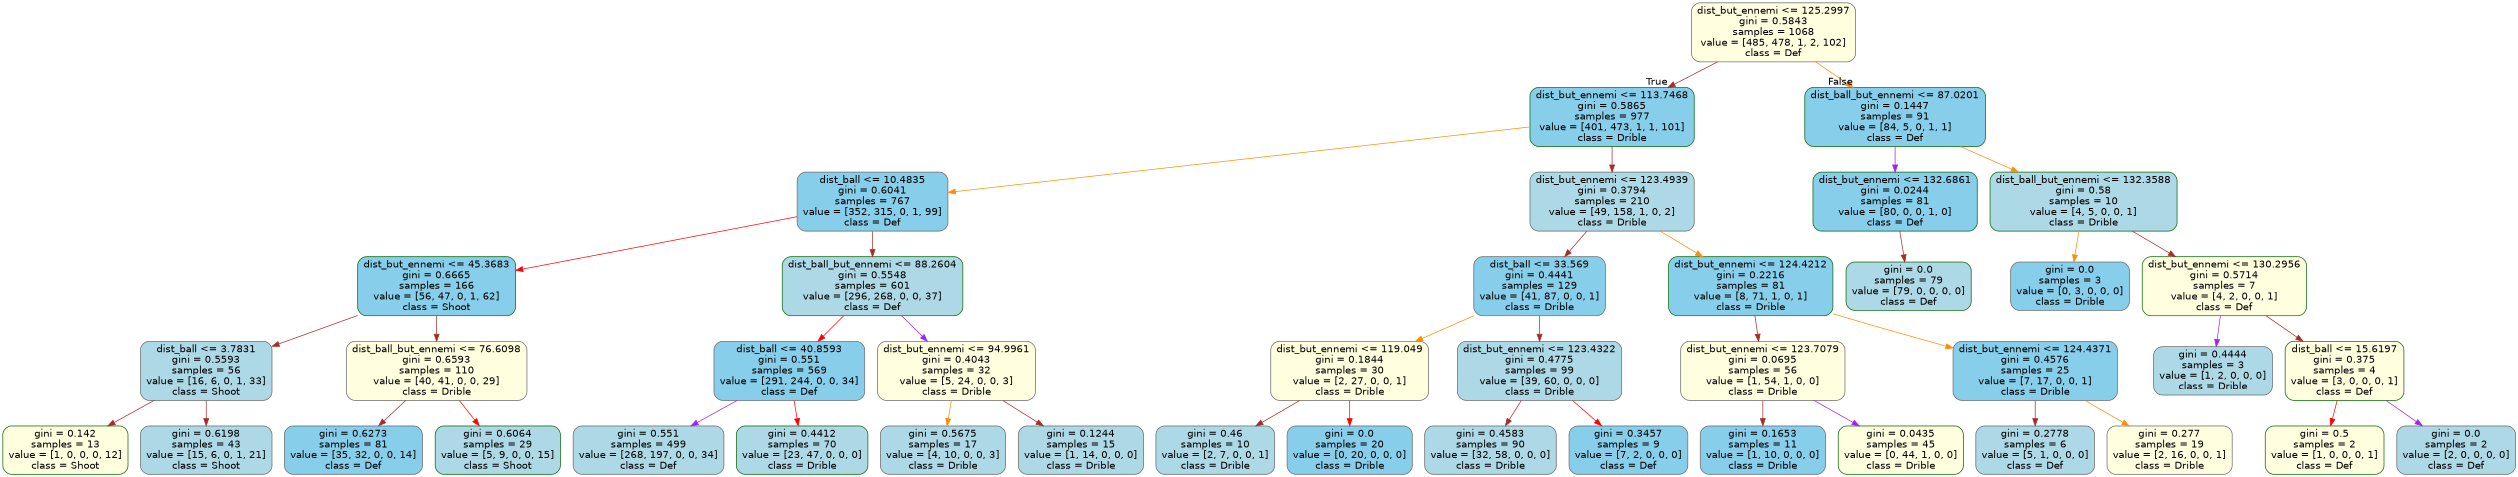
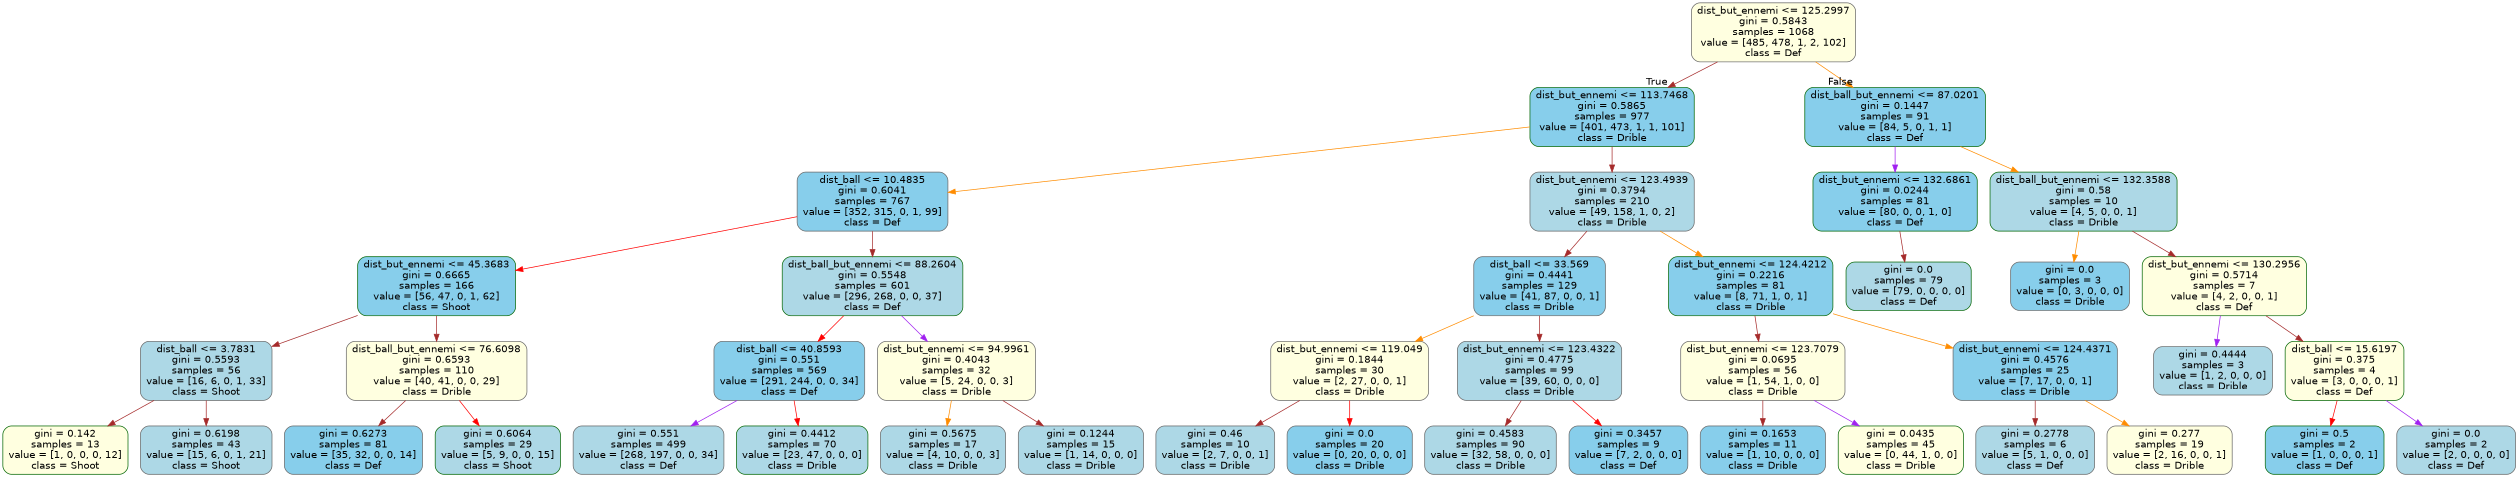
(2325, 450) -> (2325, 450)
